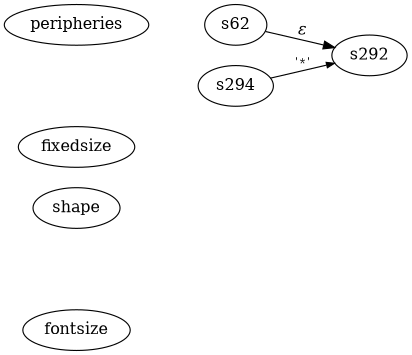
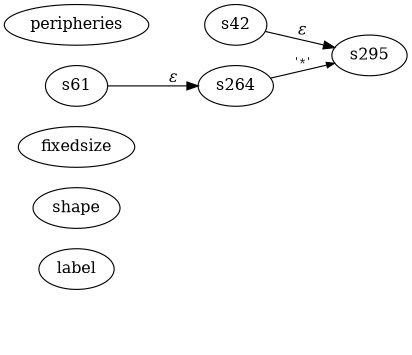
(236, 25) -> (236, 25)
(369, 55) -> (369, 55)
none -> (77, 86)
(236, 86) -> (236, 86)
none -> (77, 269)
(77, 330) -> none
